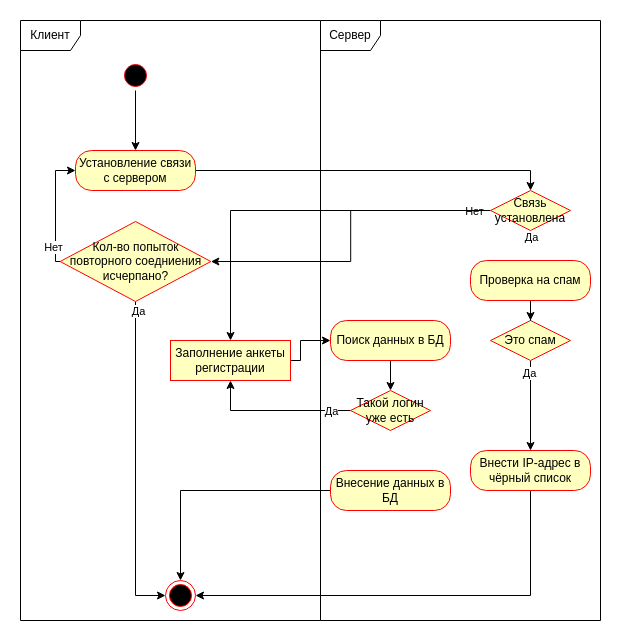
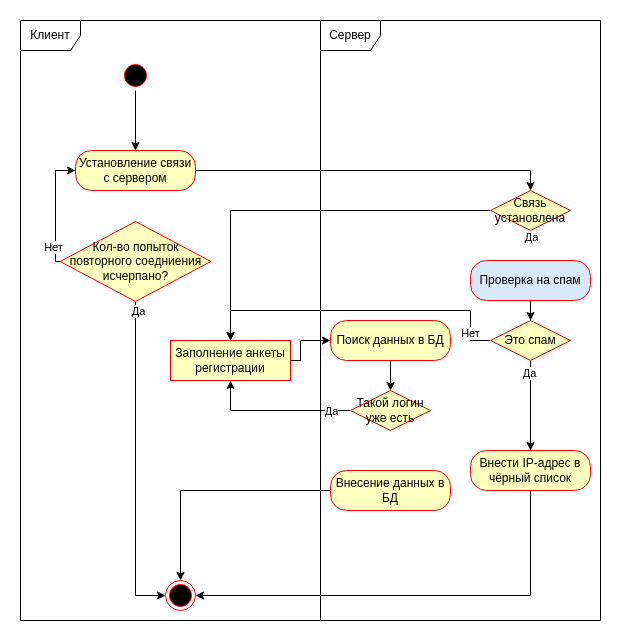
(310, 262) -> none
(531, 281) -> (531, 281)
none -> (377, 311)
